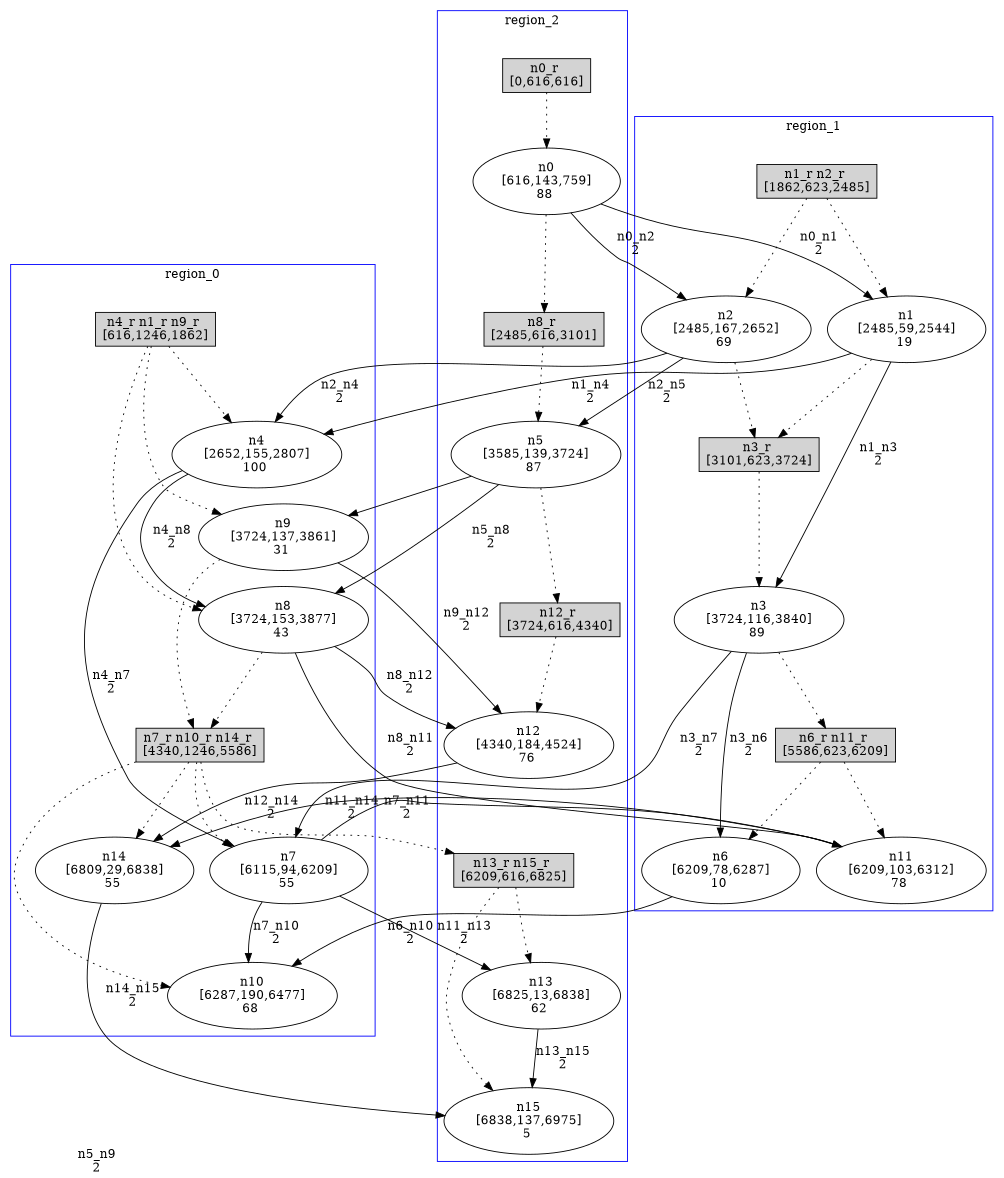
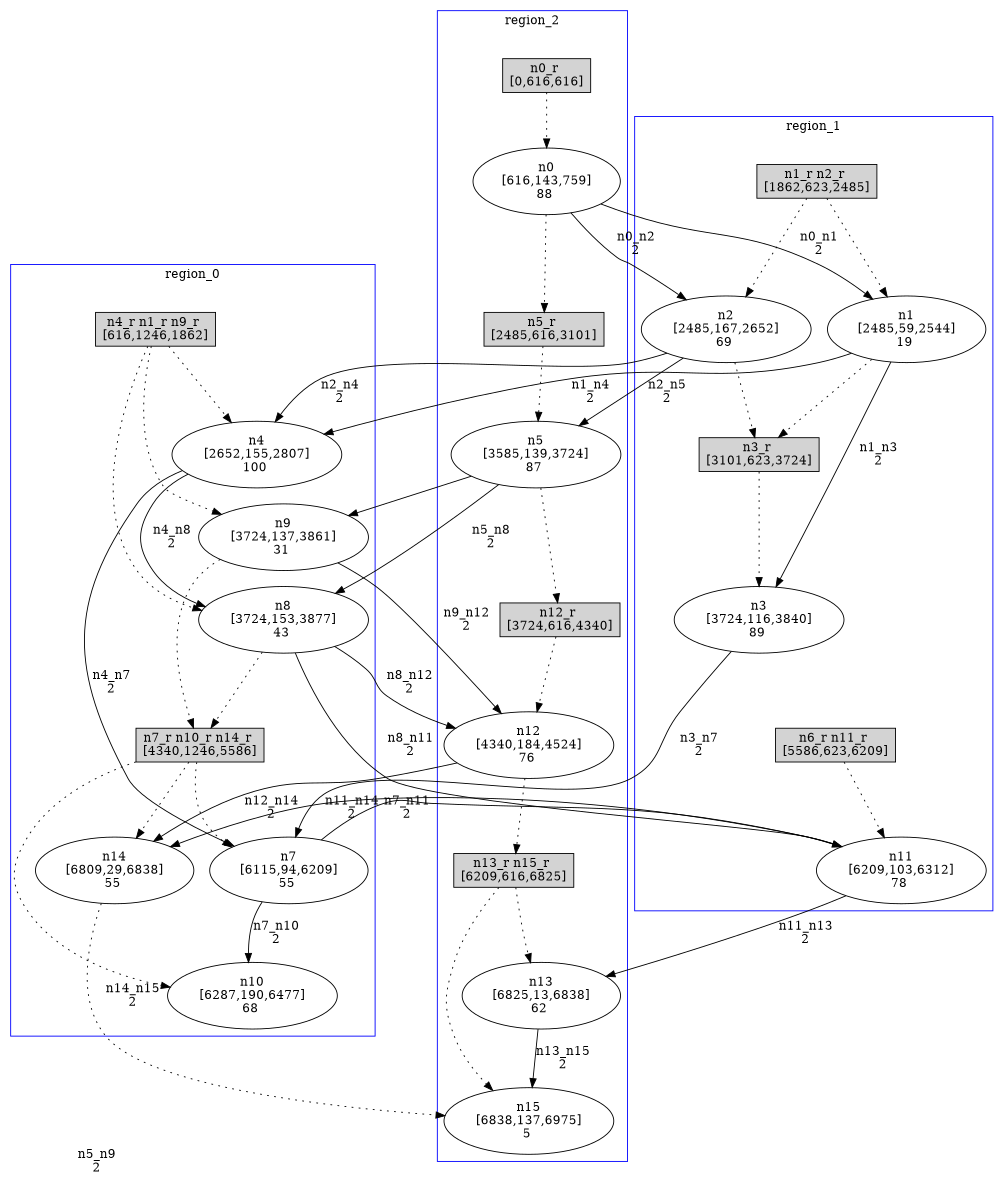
(544, 329) -> (544, 329)
(800, 686) -> none
(303, 835) -> (521, 813)
(721, 870) -> none
(411, 931) -> (731, 937)
(197, 1080) -> (197, 1080)
